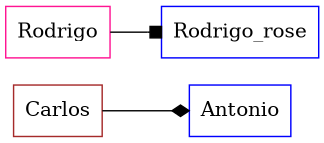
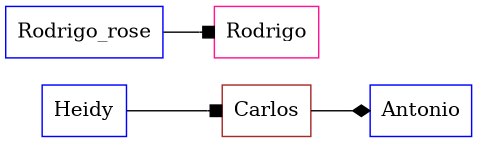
(129, 32) -> (182, 32)
none -> (84, 111)
